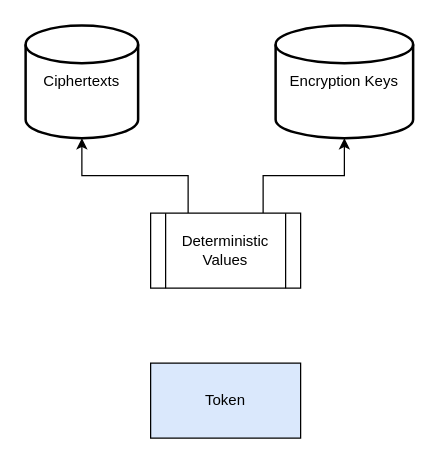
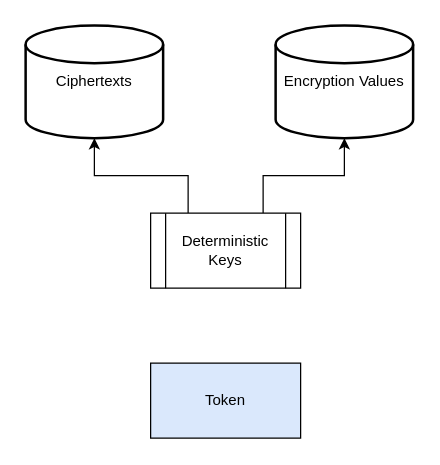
(82, 82) -> (94, 82)
(344, 82) -> (344, 82)
(226, 251) -> (226, 251)
